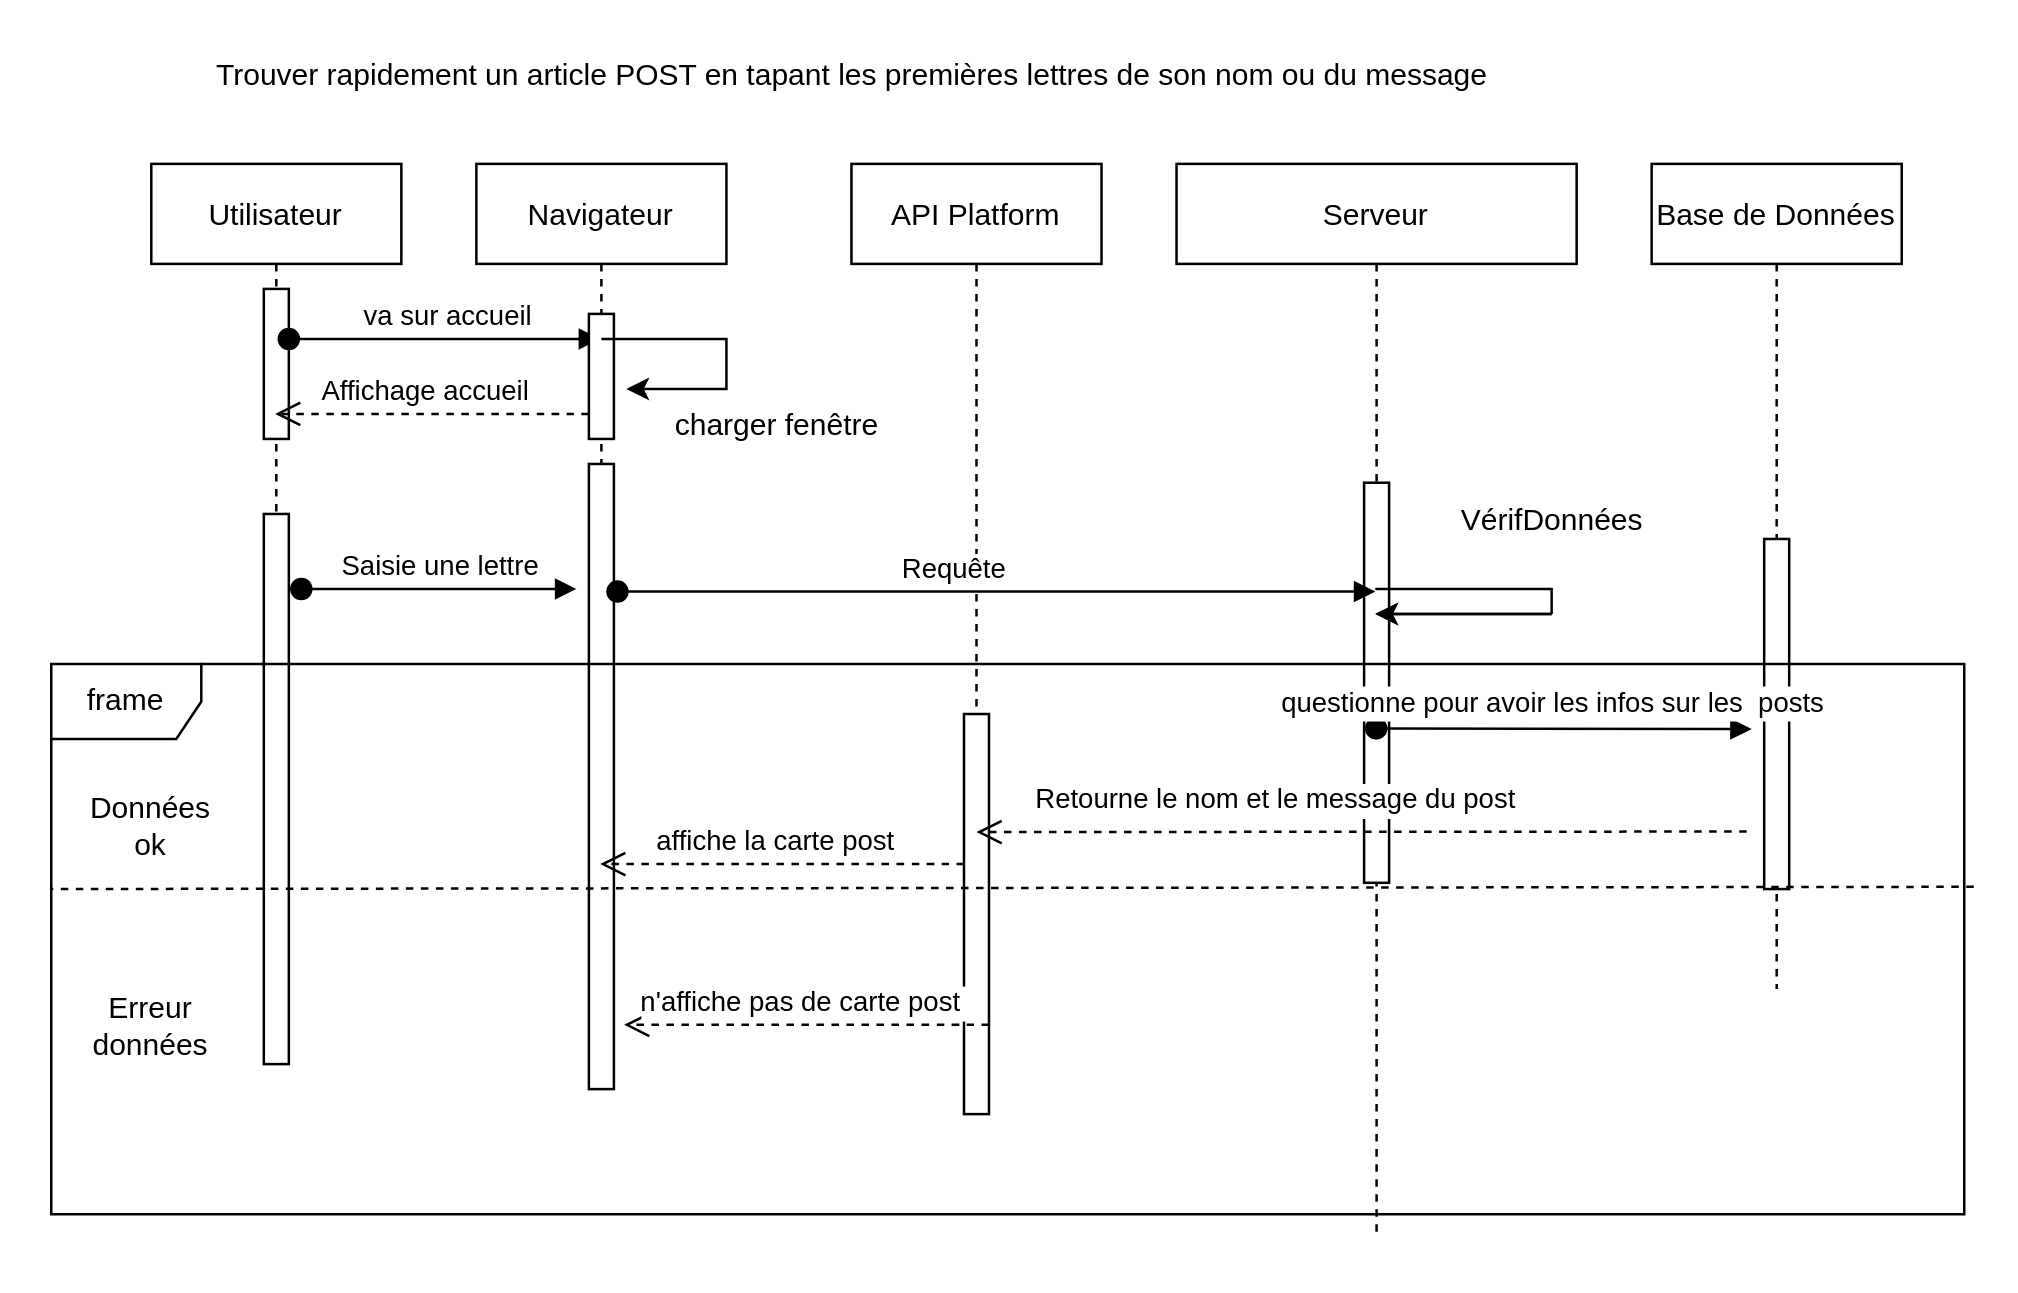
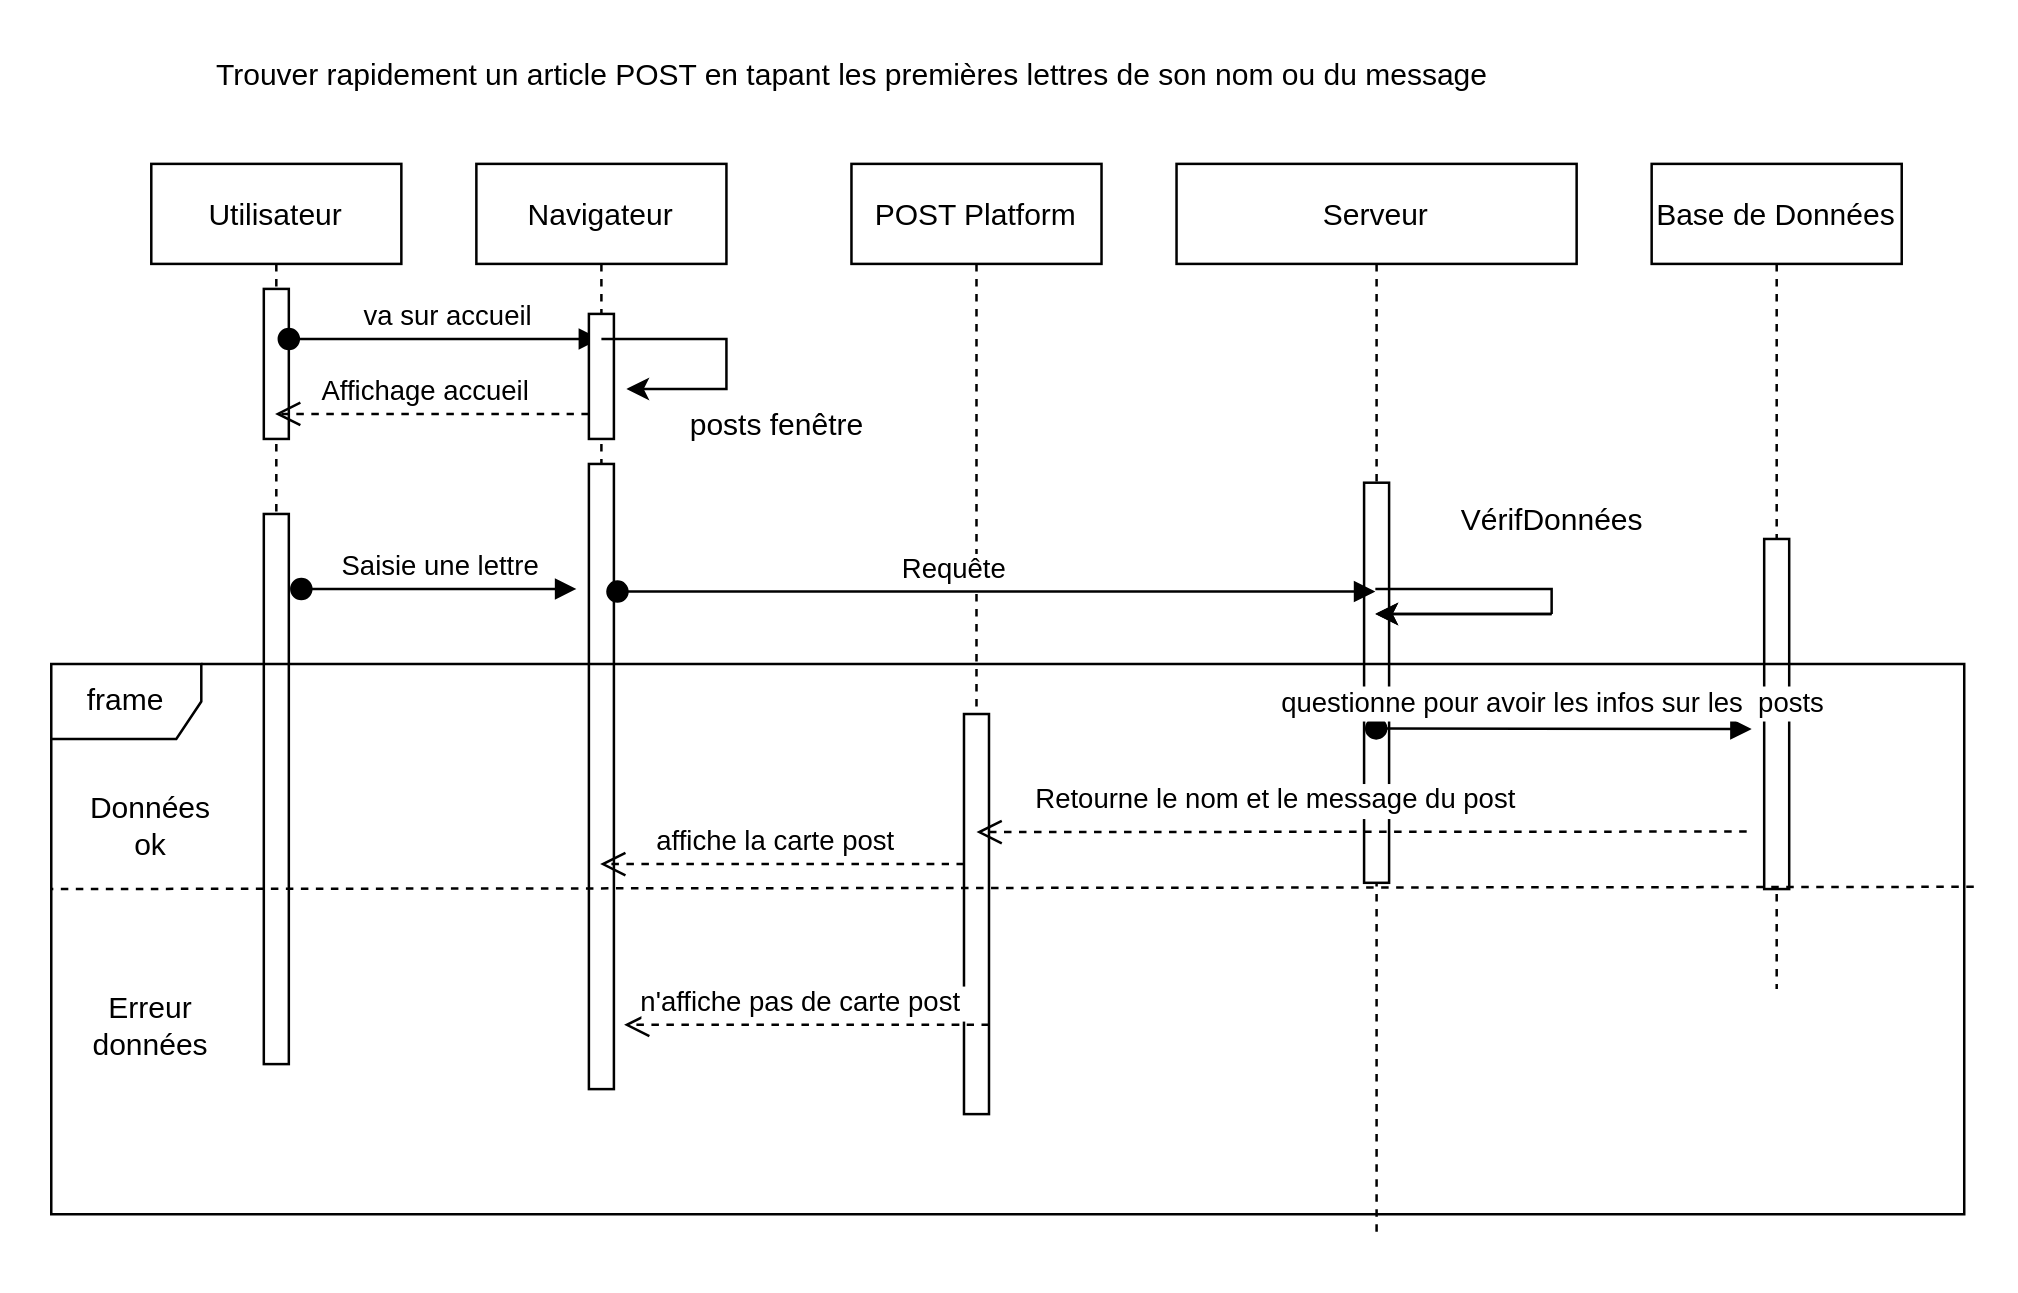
(975, 215) -> (975, 215)
(778, 426) -> (778, 426)
